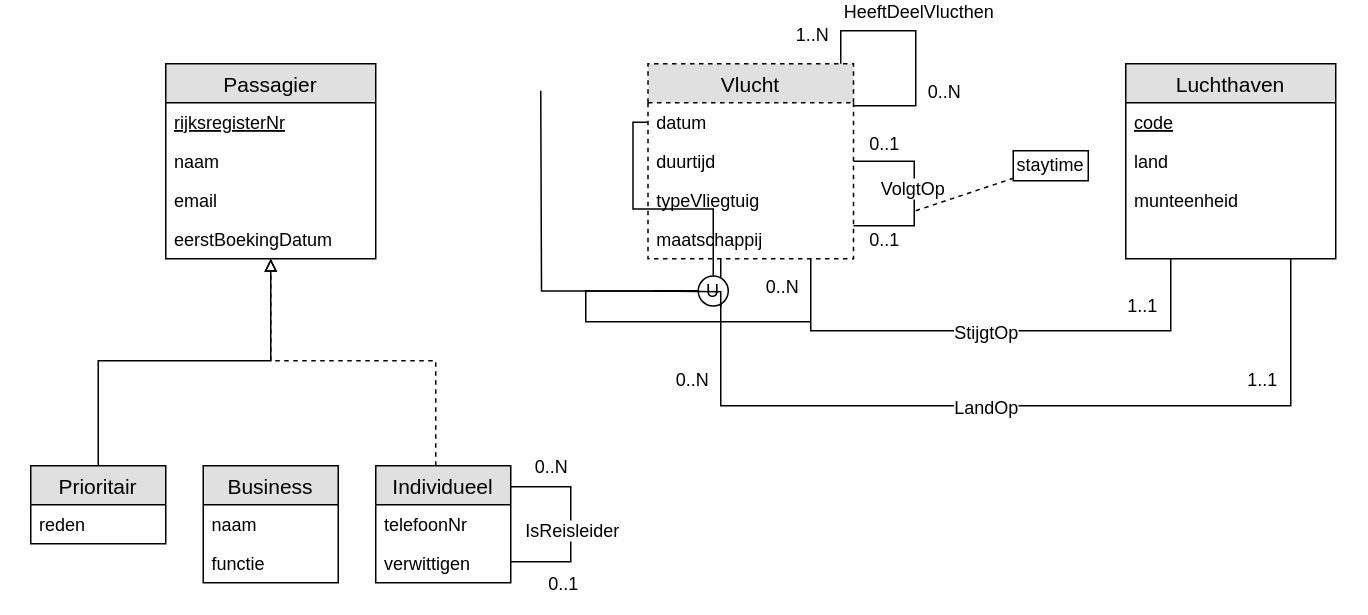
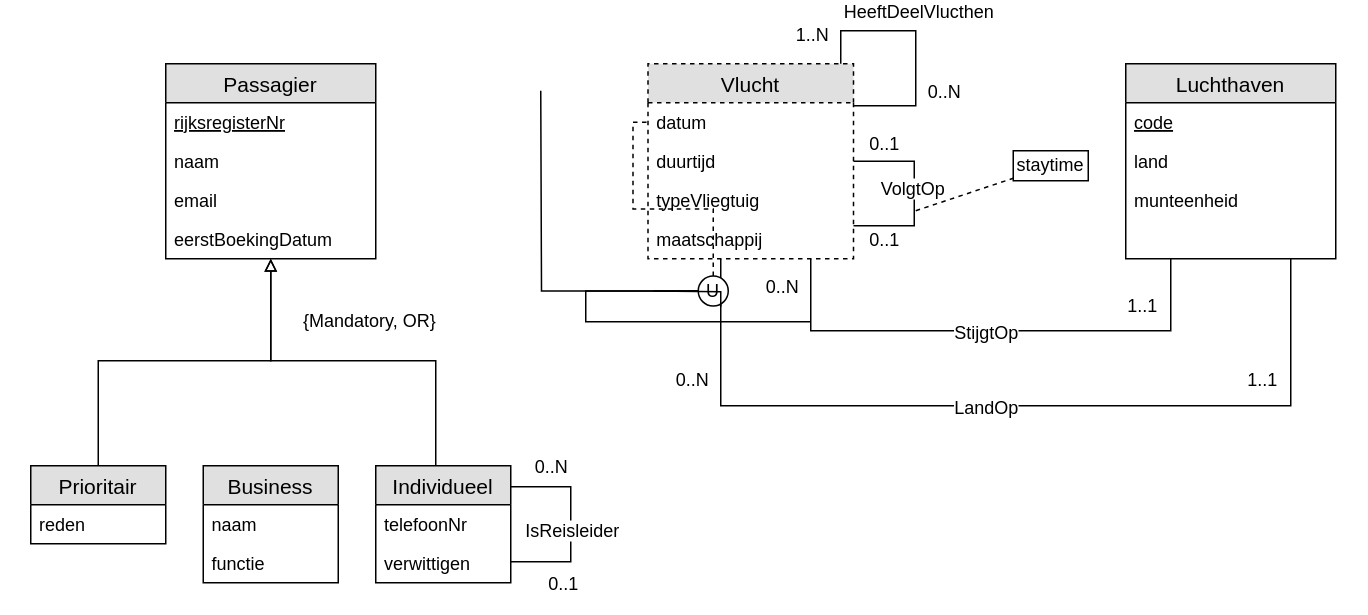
(657, 209) -> (657, 209)
none -> (376, 321)
(404, 361) -> (404, 361)
